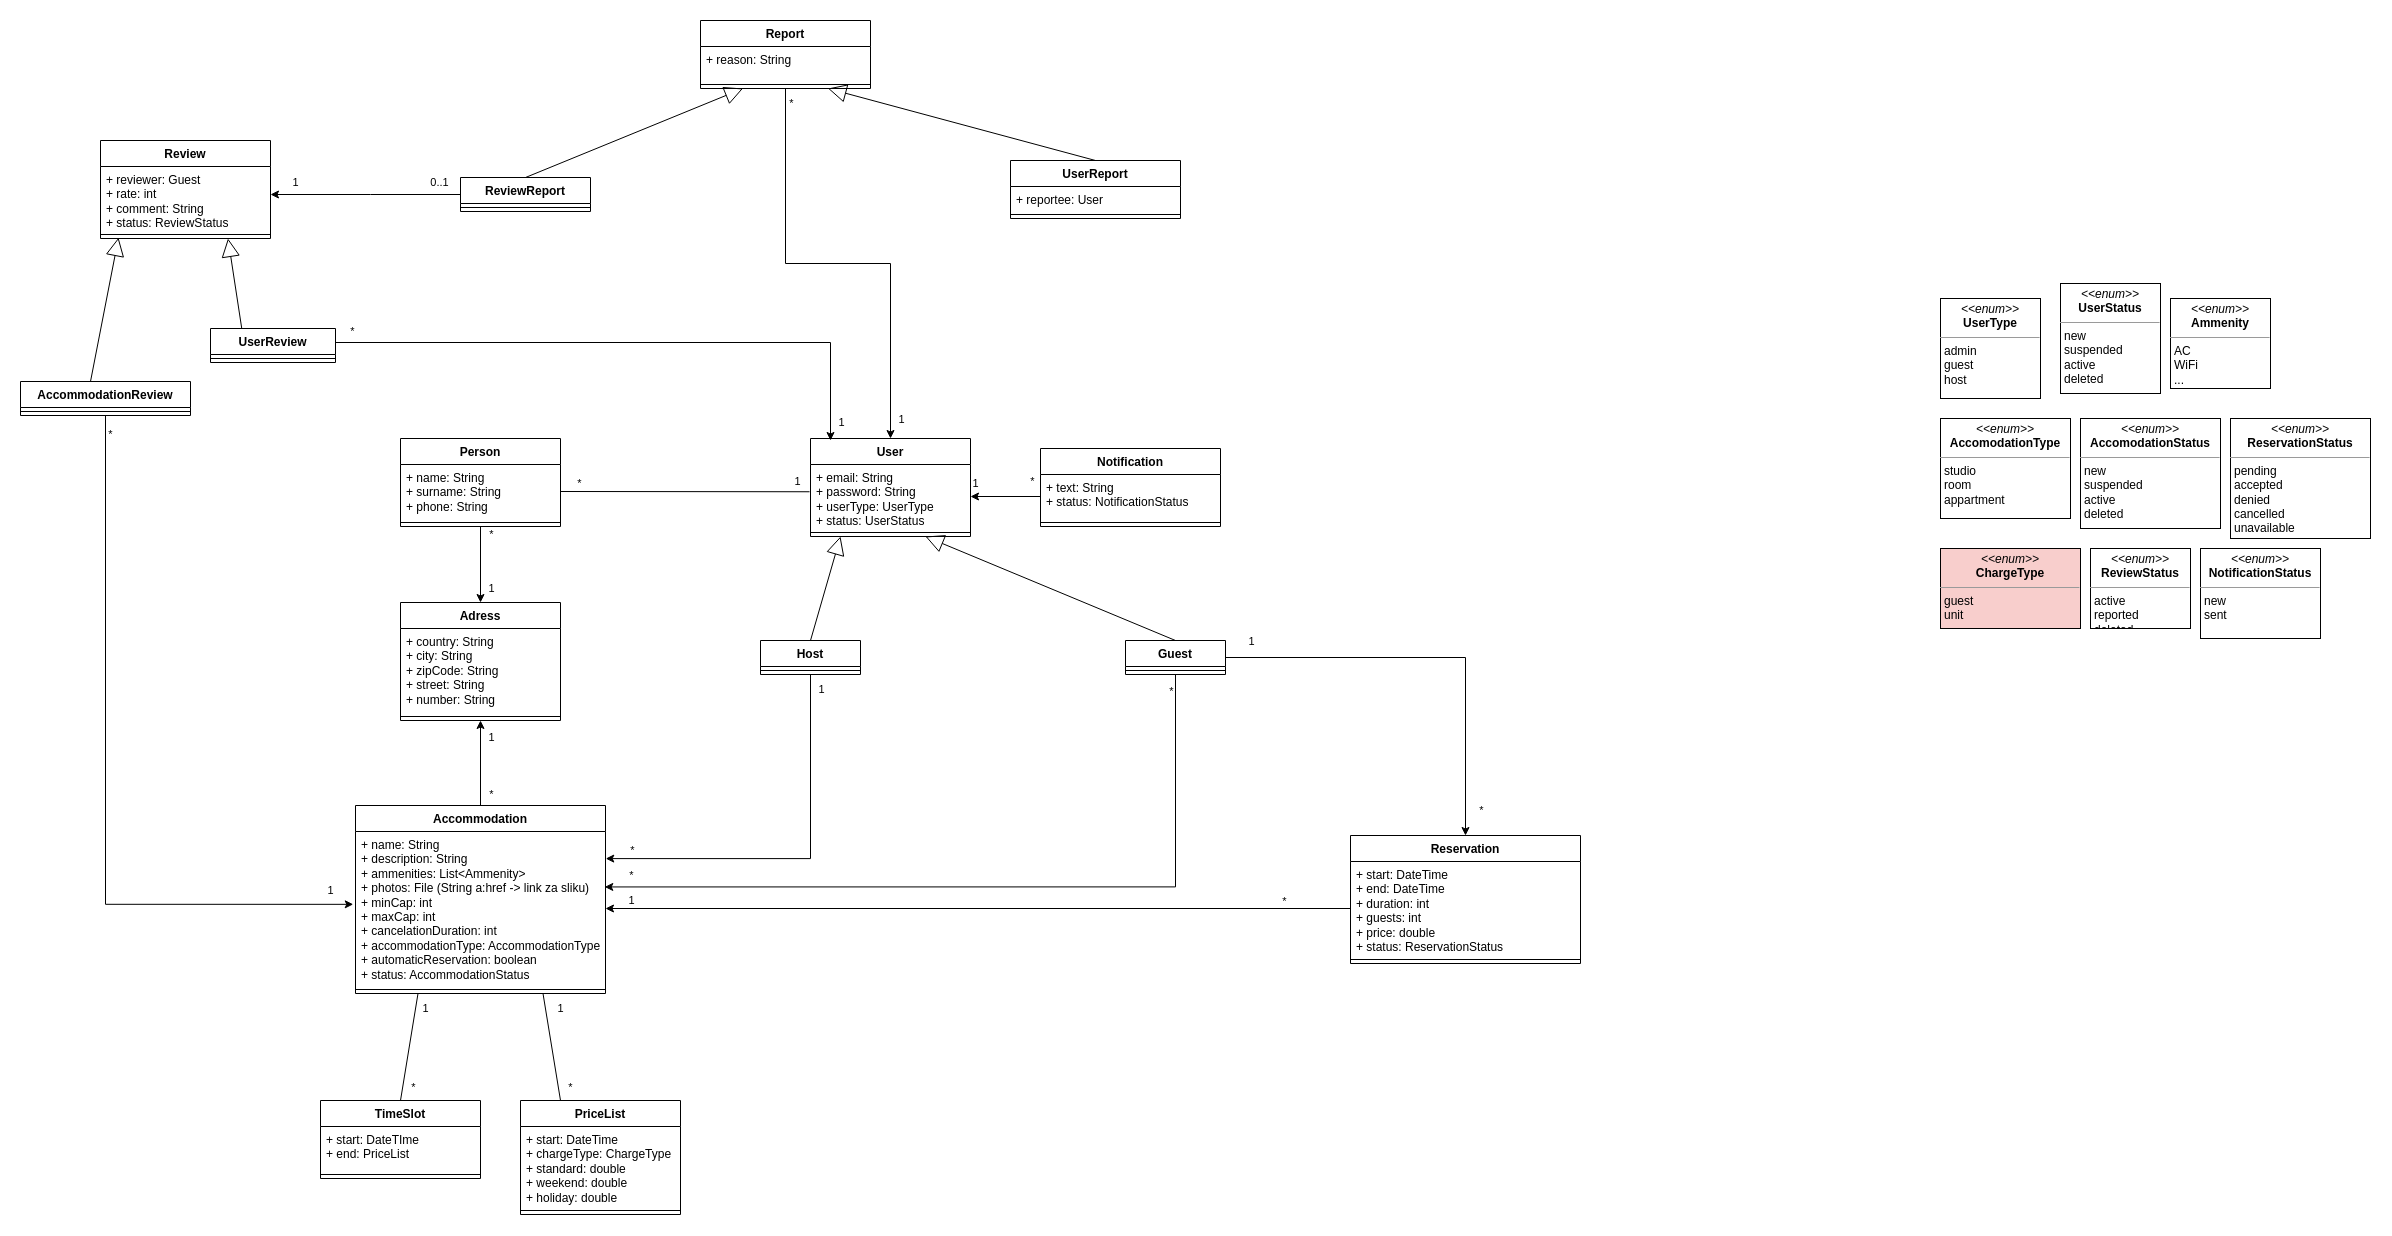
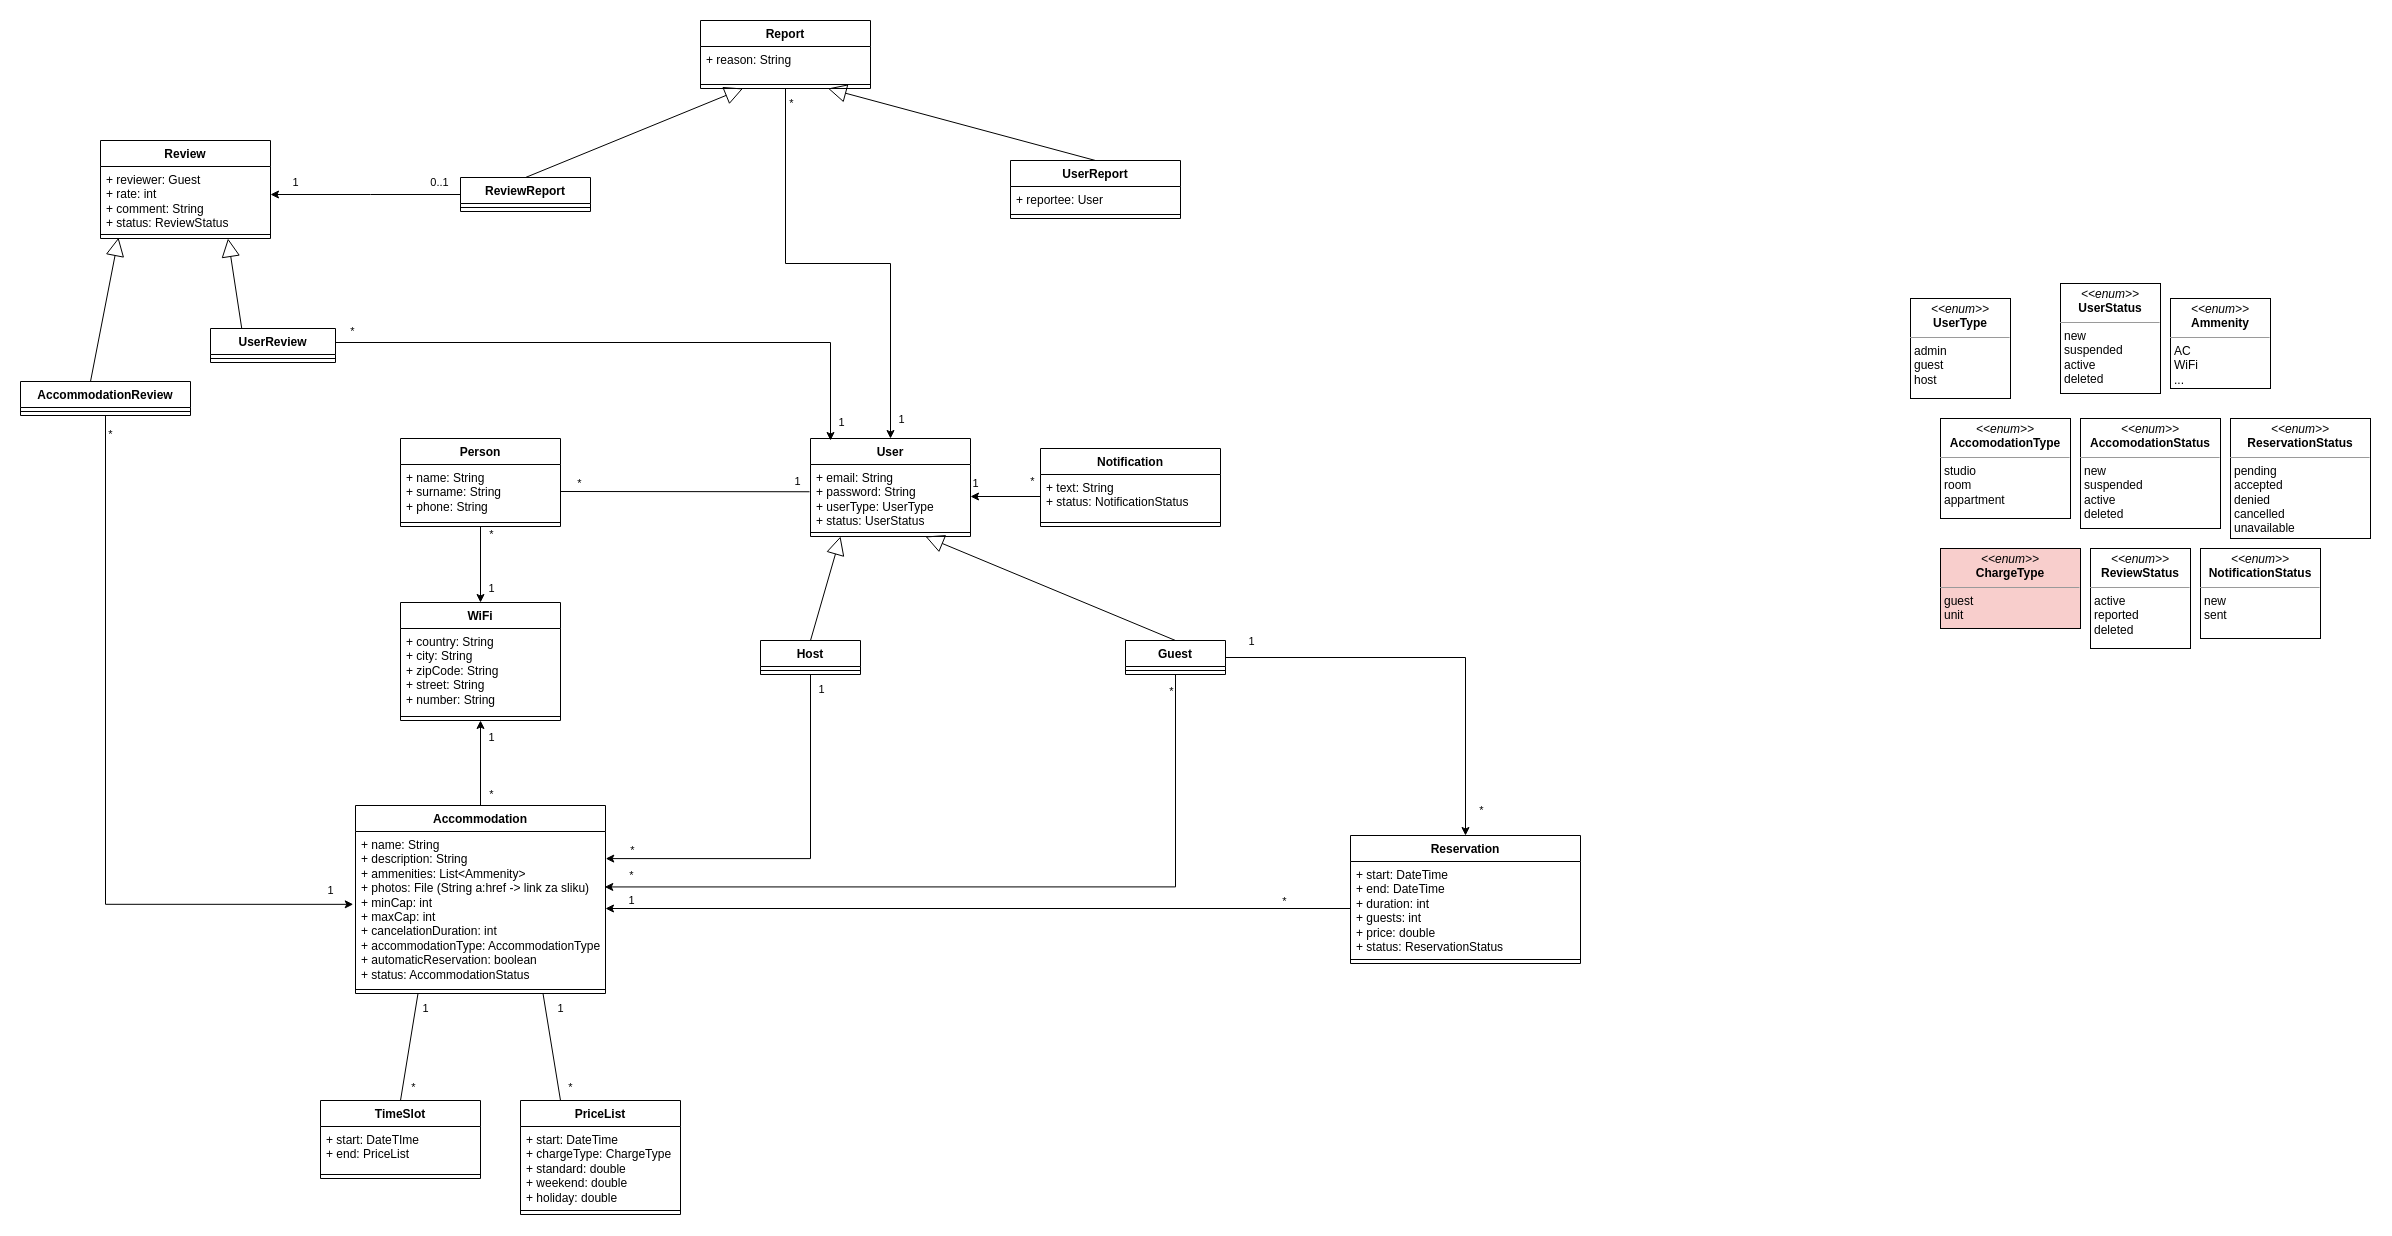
(1991, 349) -> (1961, 349)
(2141, 589) -> (2141, 599)
(481, 617) -> (481, 617)
